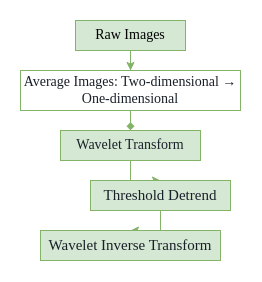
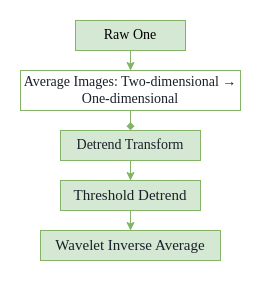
(131, 36) -> (131, 36)
(131, 146) -> (131, 146)
(161, 196) -> (131, 196)
(131, 246) -> (131, 246)
